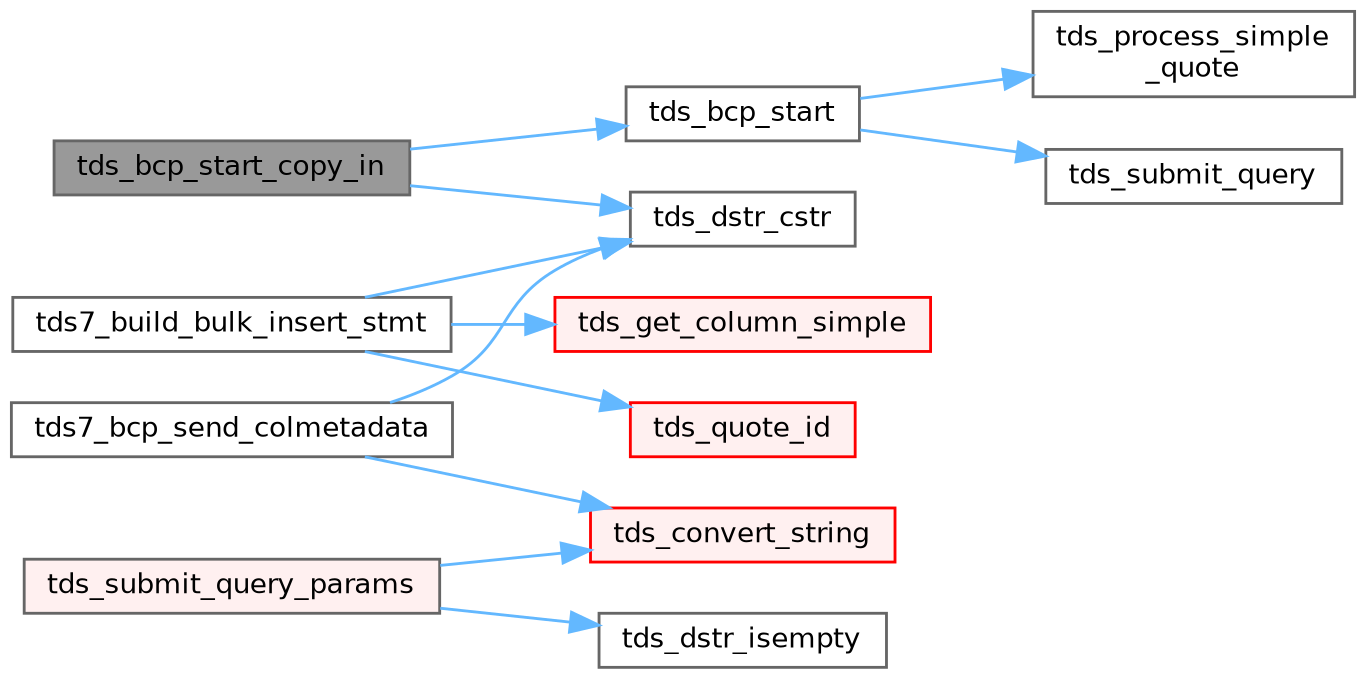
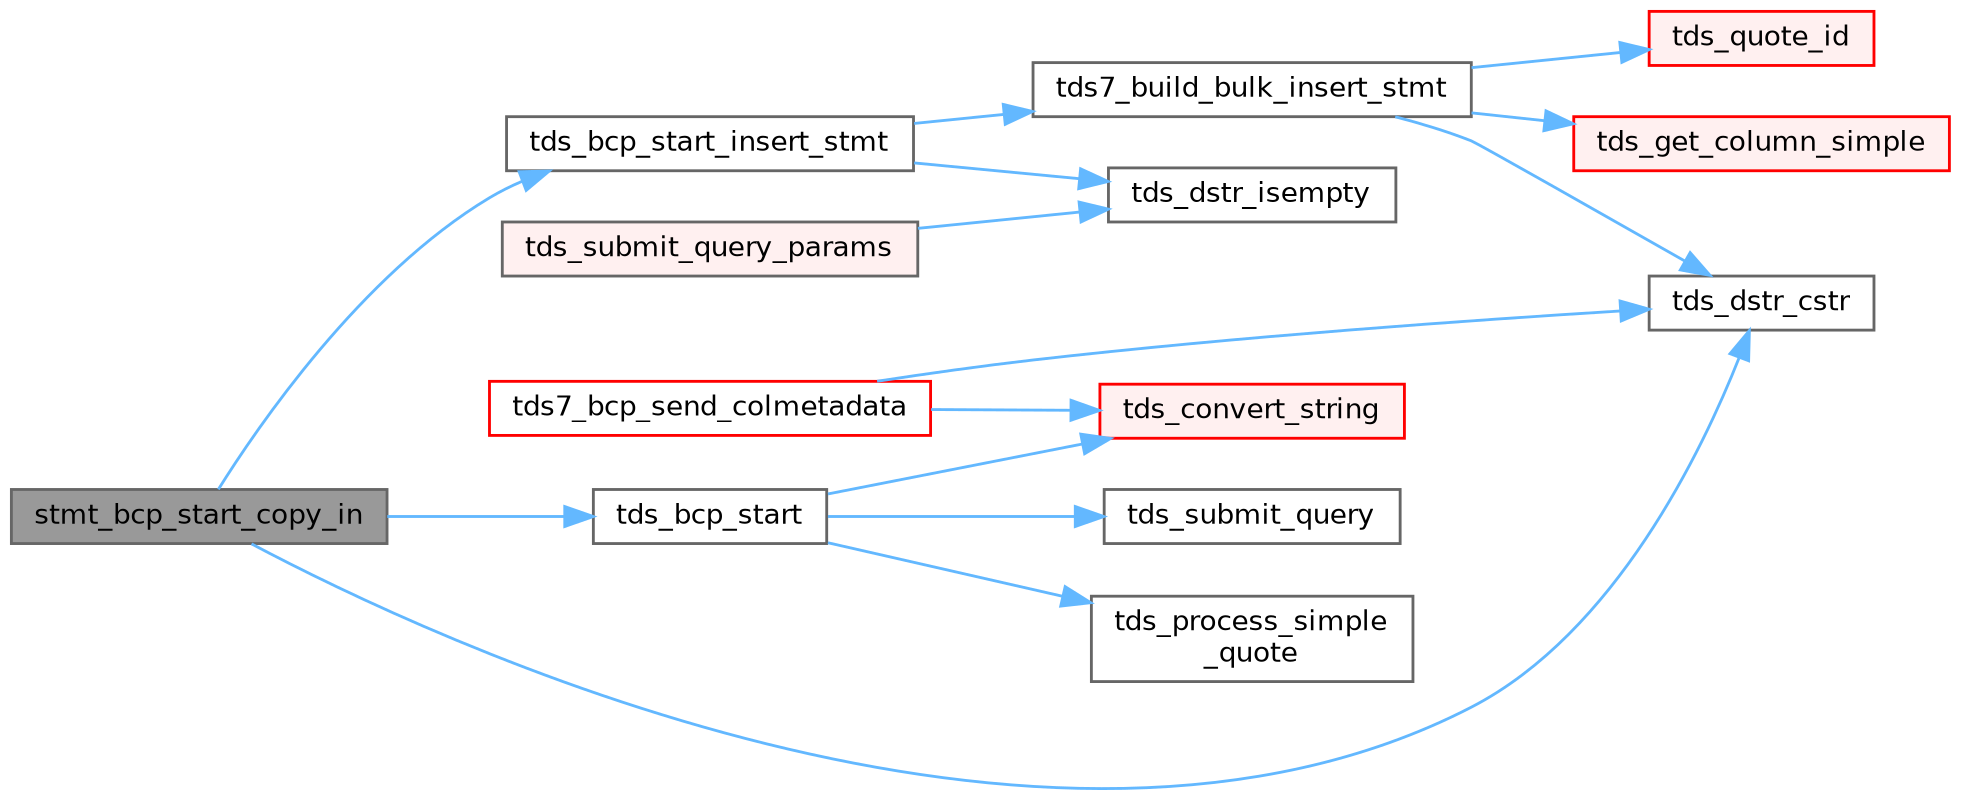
none -> (710, 144)
(232, 168) -> (199, 517)
(232, 430) -> (710, 408)
(501, 559) -> (955, 469)
